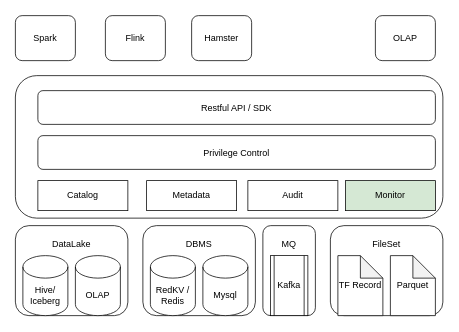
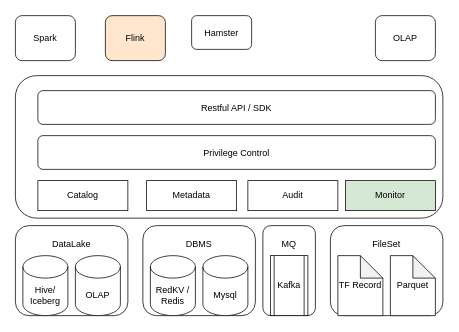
(135, 38) -> (135, 38)
(222, 38) -> (222, 32)
